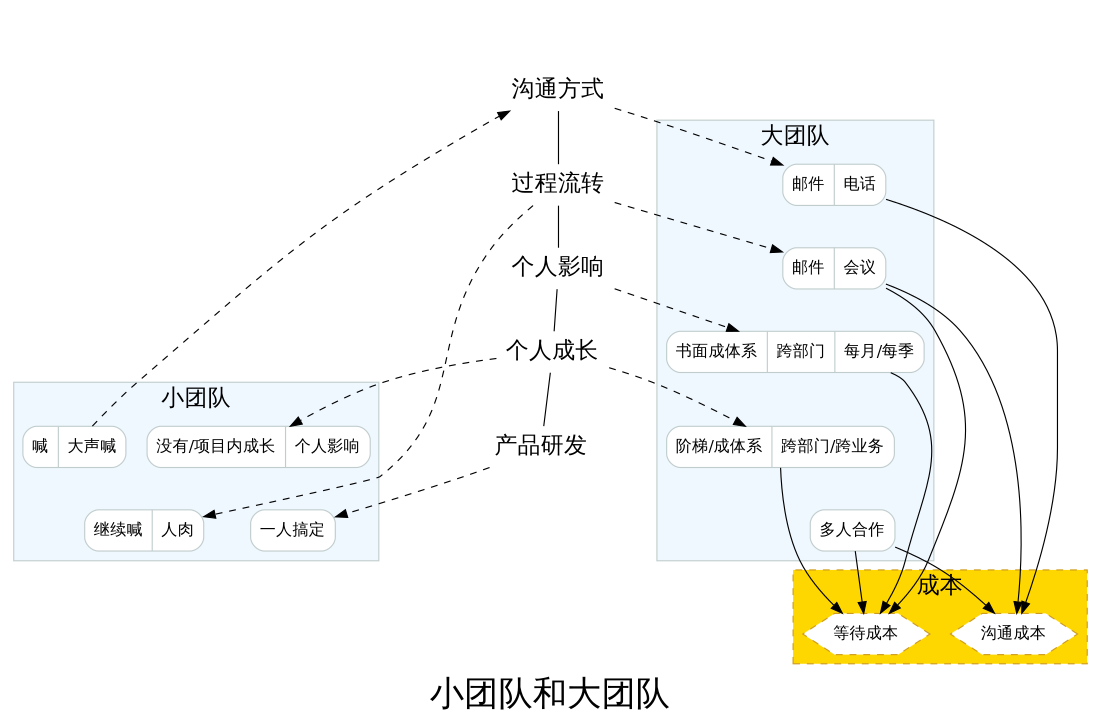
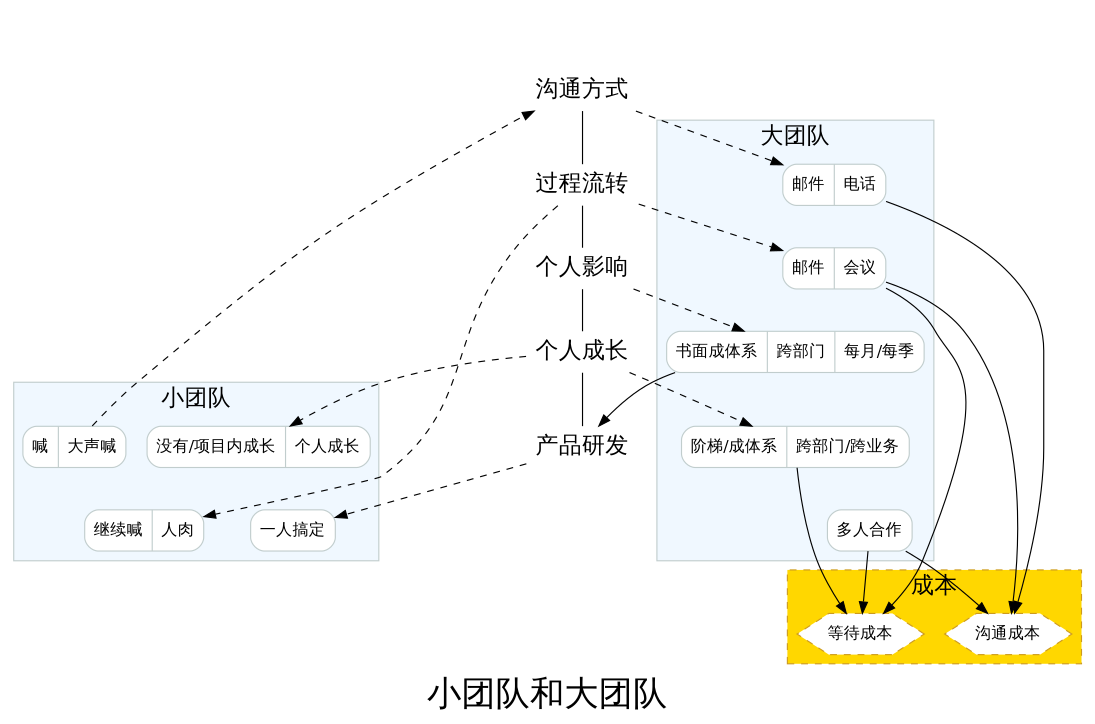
(328, 446) -> (328, 446)
(926, 490) -> (638, 391)
